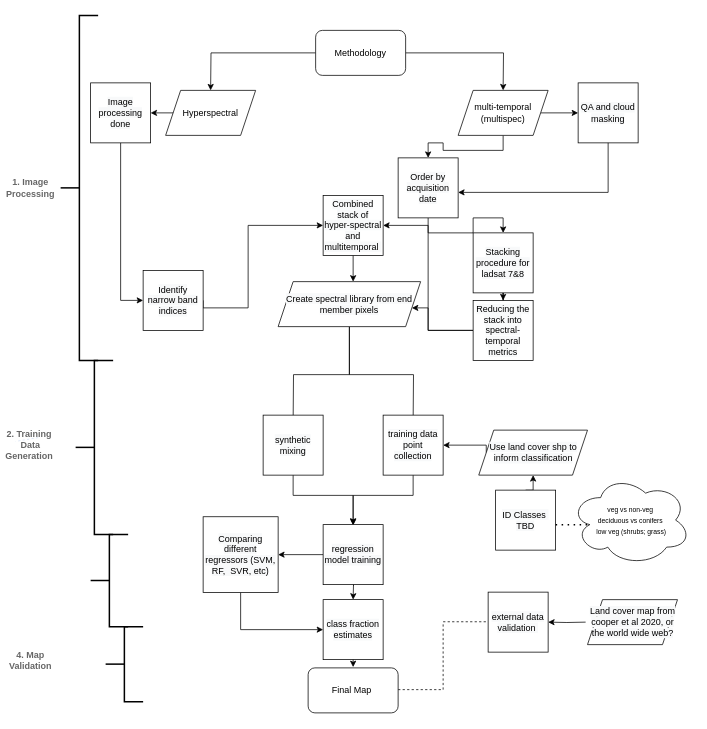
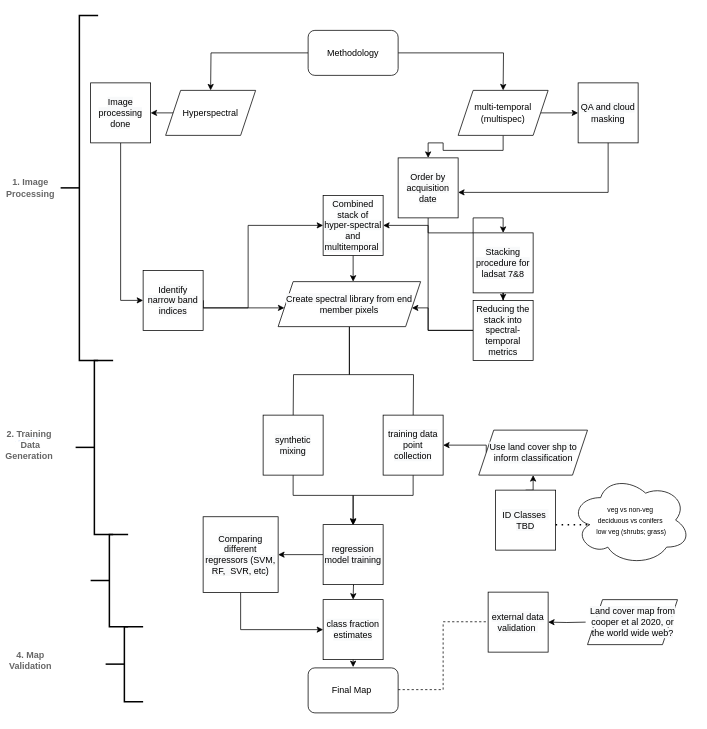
(360, 53) -> (353, 53)
none -> (277, 308)
